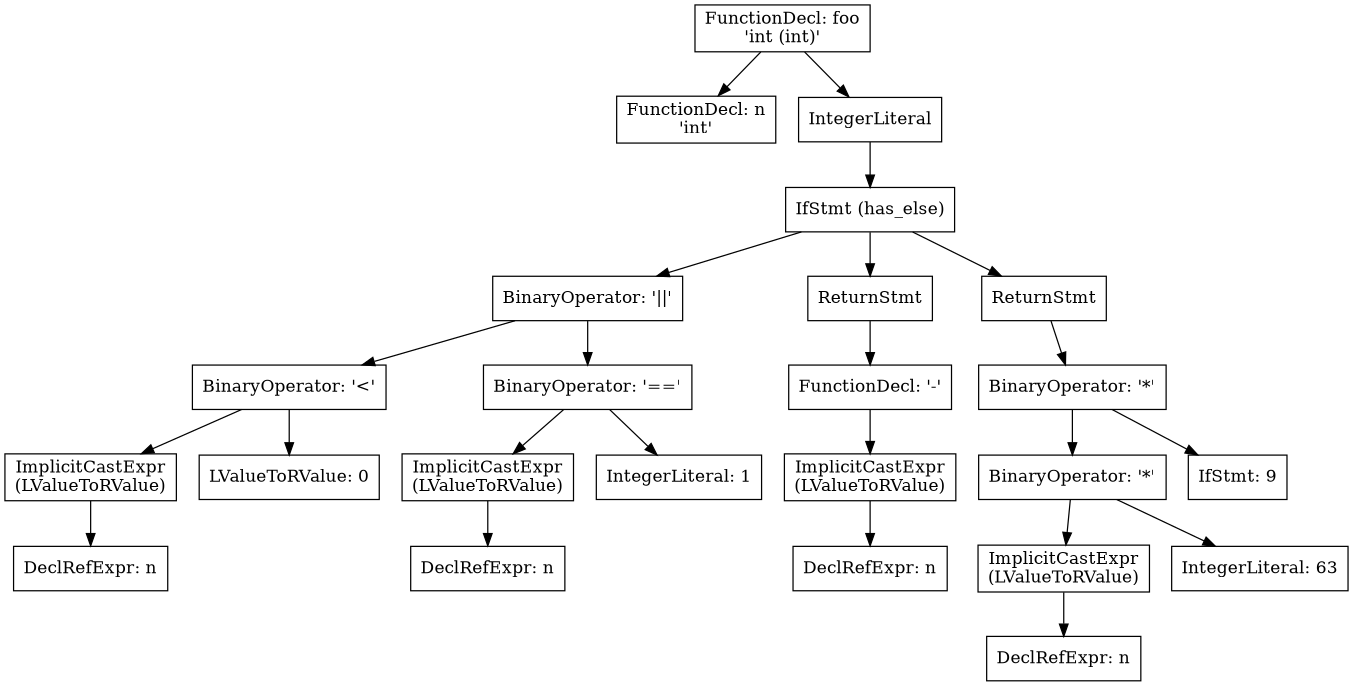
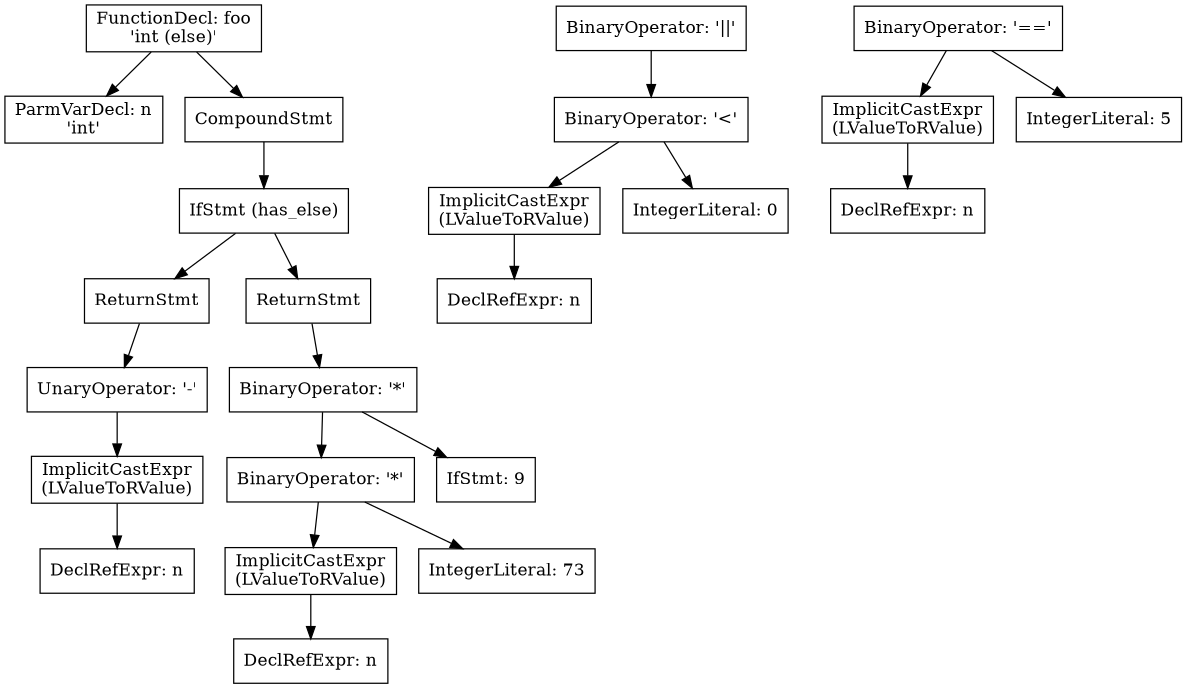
(783, 28) -> (174, 28)
(696, 120) -> (84, 120)
(870, 120) -> (264, 120)
(735, 252) -> none
(588, 337) -> none
(870, 387) -> (117, 390)
(289, 477) -> (705, 211)
(679, 477) -> (1099, 120)
(1260, 569) -> (507, 571)
